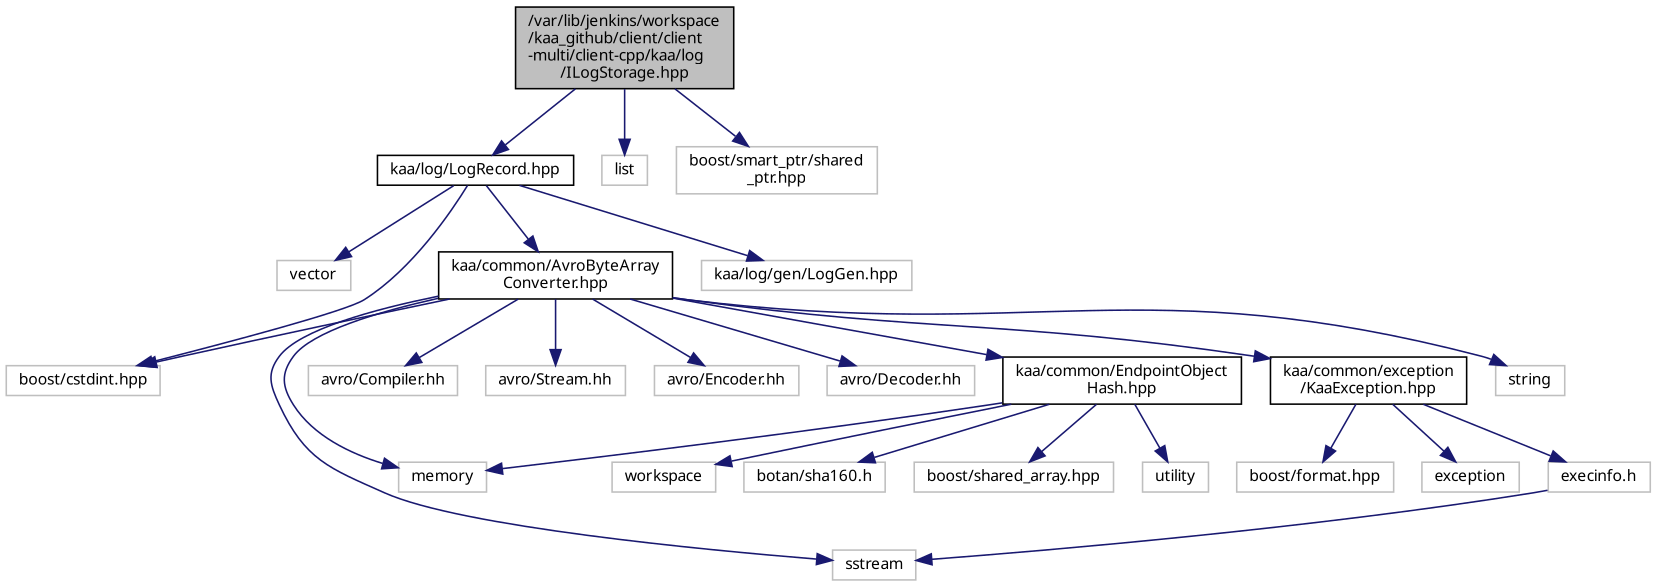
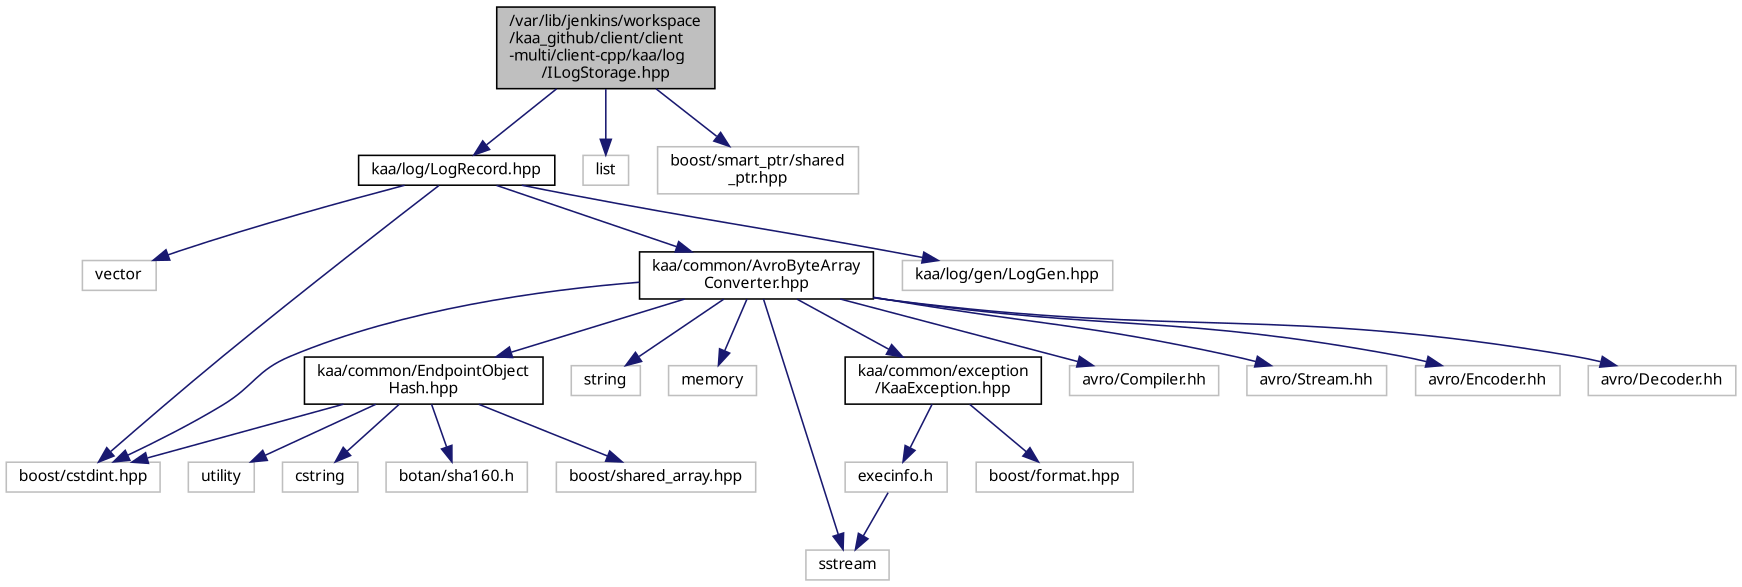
(753, 438) -> (246, 431)
(664, 477) -> (320, 477)
(1471, 477) -> none
